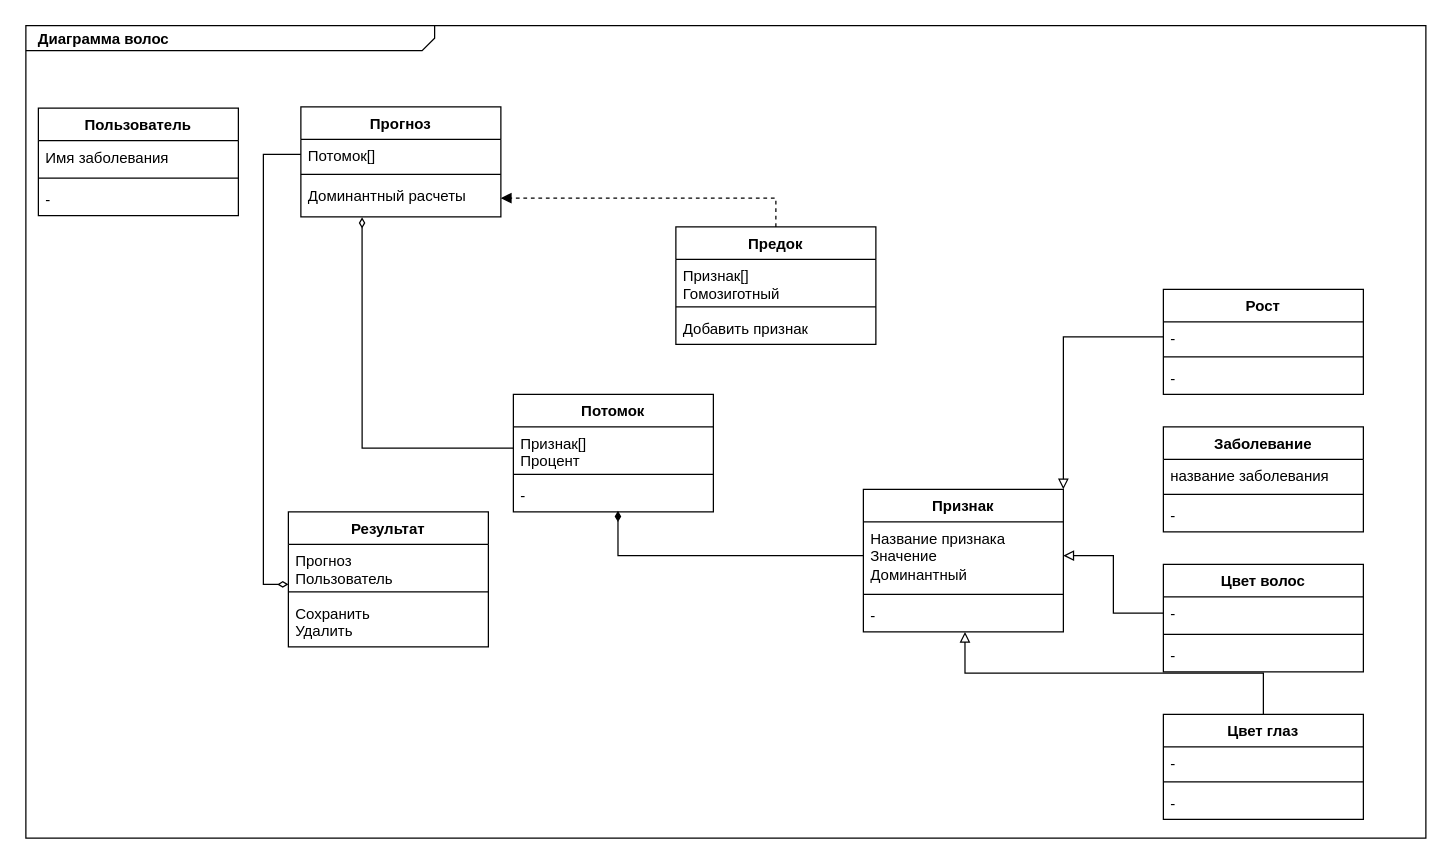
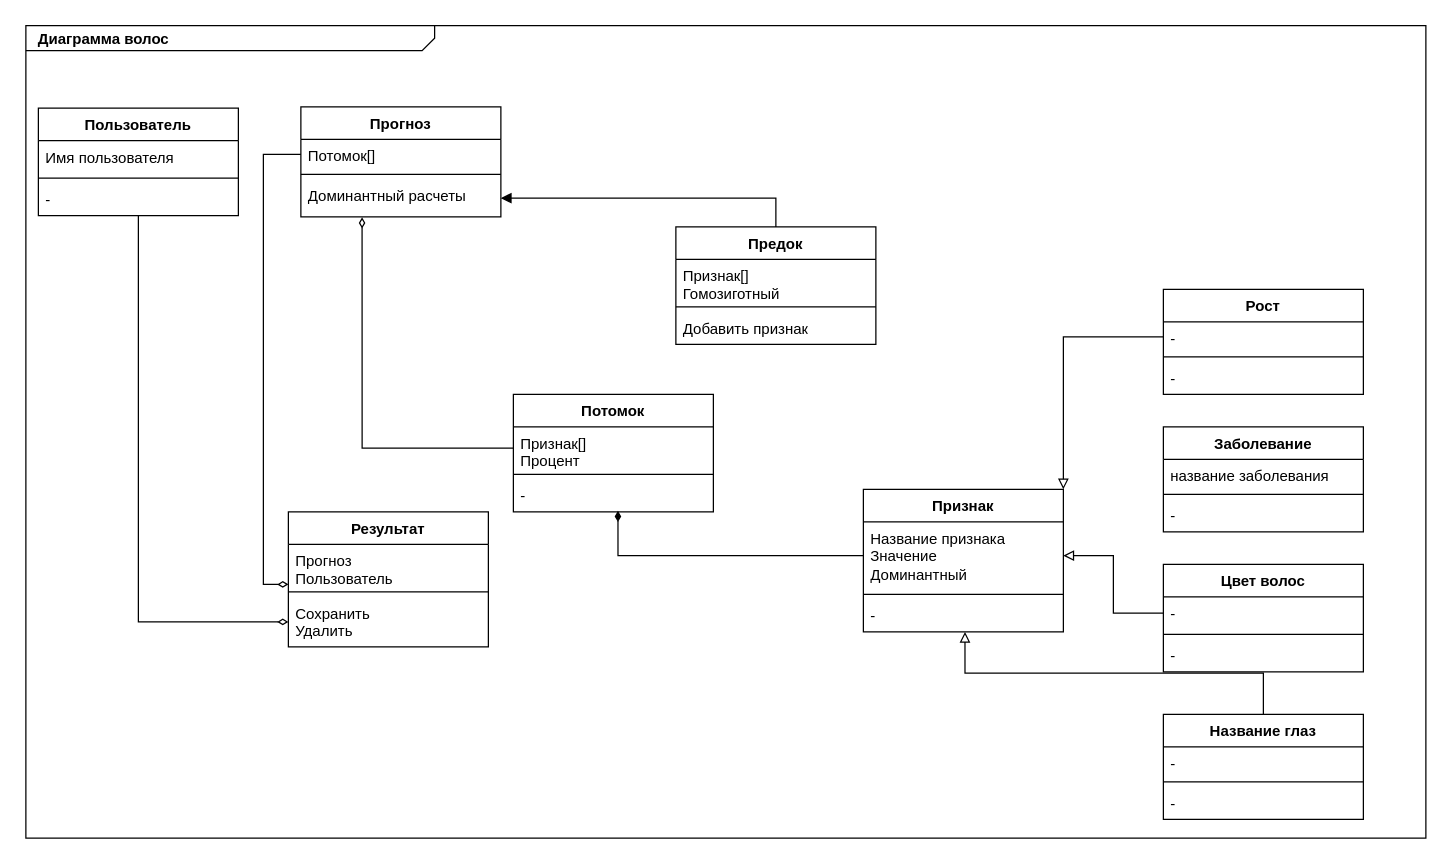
(107, 158) -> (111, 158)
(656, 198) -> (656, 198)
none -> (138, 490)
(1263, 732) -> (1263, 732)
